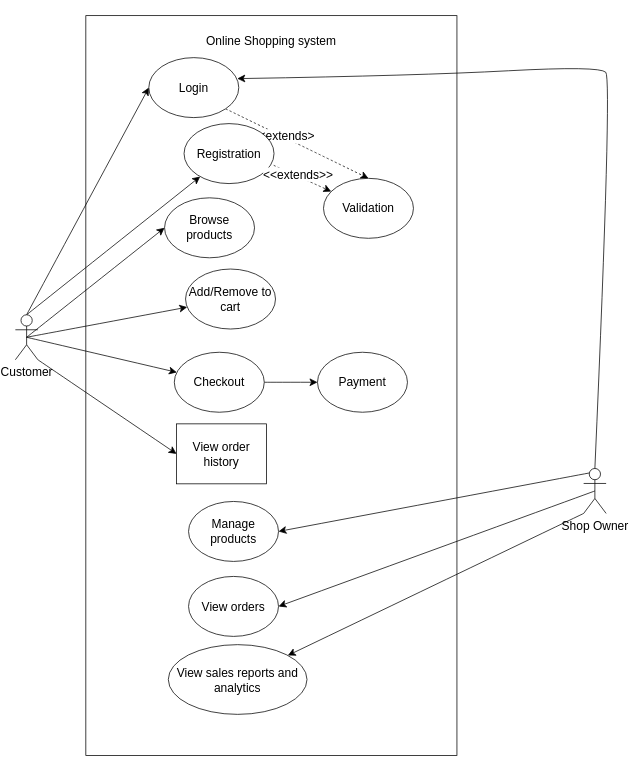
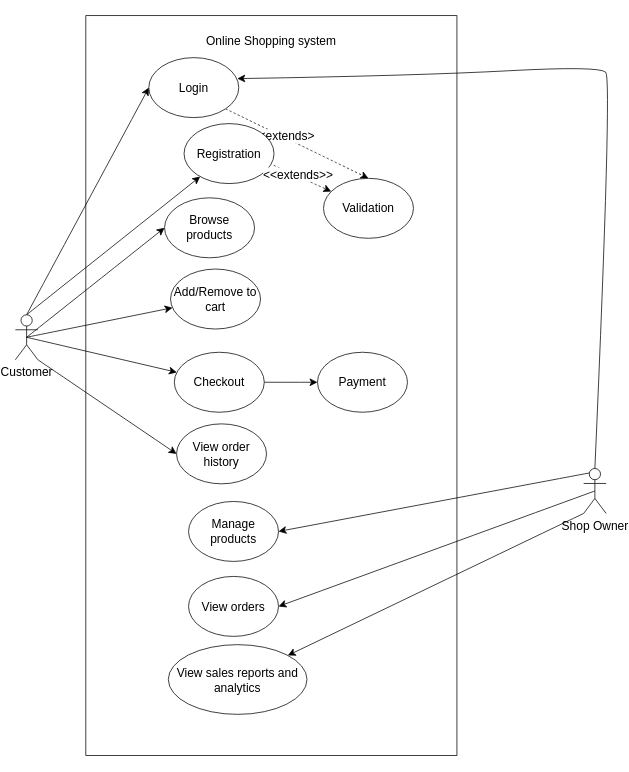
(231, 299) -> (216, 299)
(222, 454) -> (222, 454)
